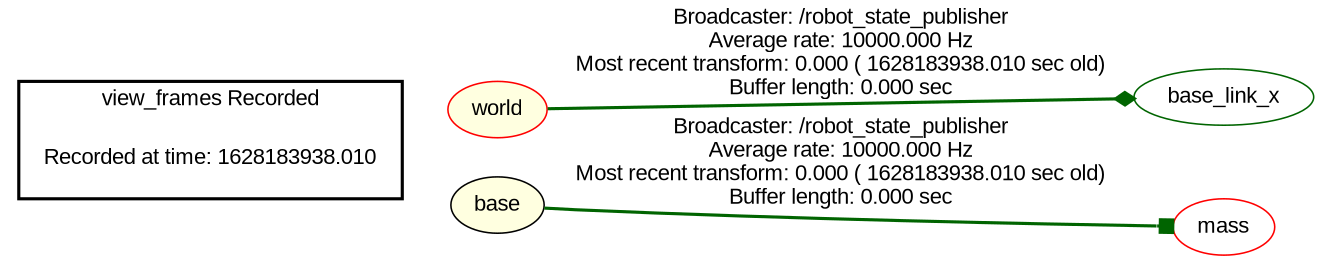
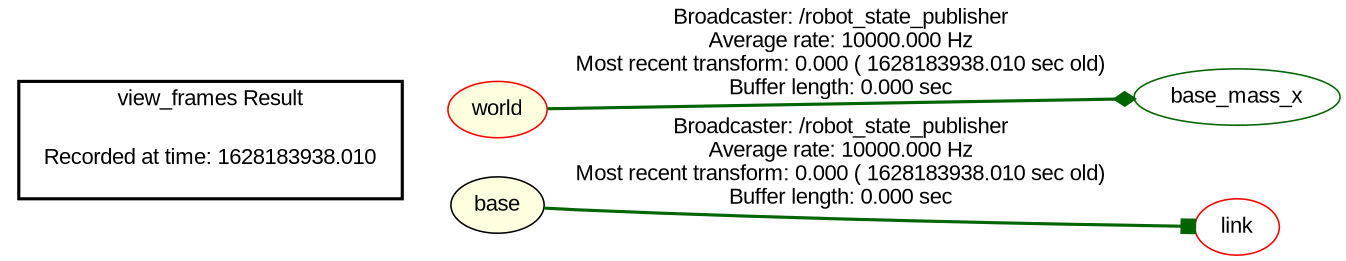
(1224, 97) -> (1237, 97)
(211, 99) -> (211, 99)
(1224, 227) -> (1237, 227)
